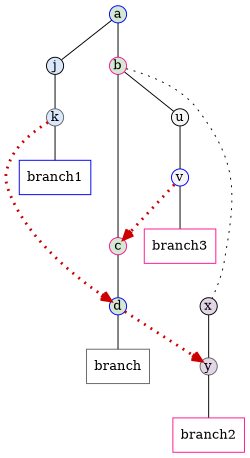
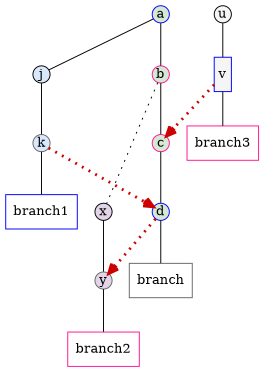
(149, 92) -> none
(180, 177) -> (223, 74)
